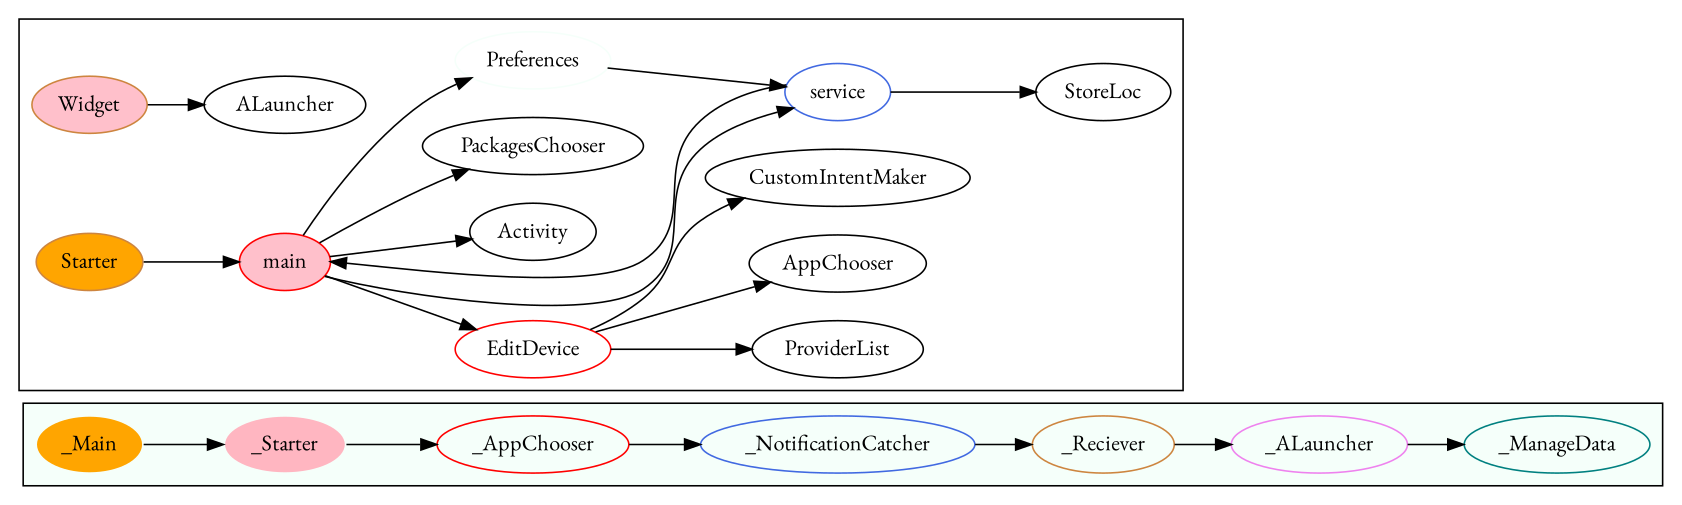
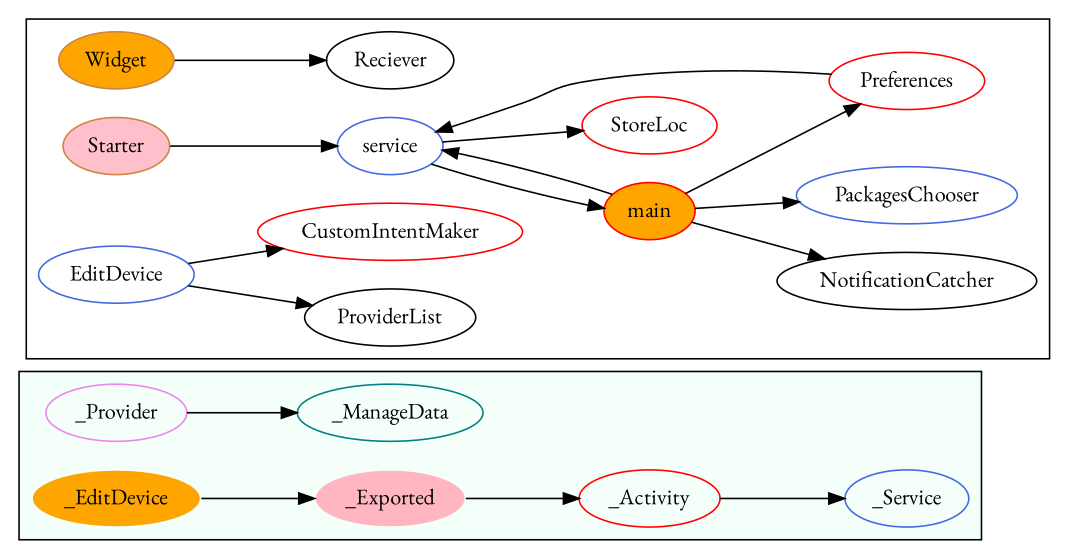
(533, 60) -> (907, 81)
(1103, 92) -> (650, 125)
(90, 105) -> (116, 60)
(285, 105) -> (390, 60)
(533, 146) -> (907, 195)
(838, 178) -> (390, 232)
(533, 232) -> (907, 281)
(90, 262) -> (116, 146)
(183, 262) -> (246, 146)
(285, 262) -> (650, 211)
(838, 264) -> none
(393, 300) -> none
(533, 349) -> (116, 275)
(90, 444) -> (116, 498)
(285, 444) -> (390, 498)
(533, 444) -> (650, 498)
(838, 444) -> (907, 498)
(1103, 444) -> none
(1319, 444) -> (116, 413)
